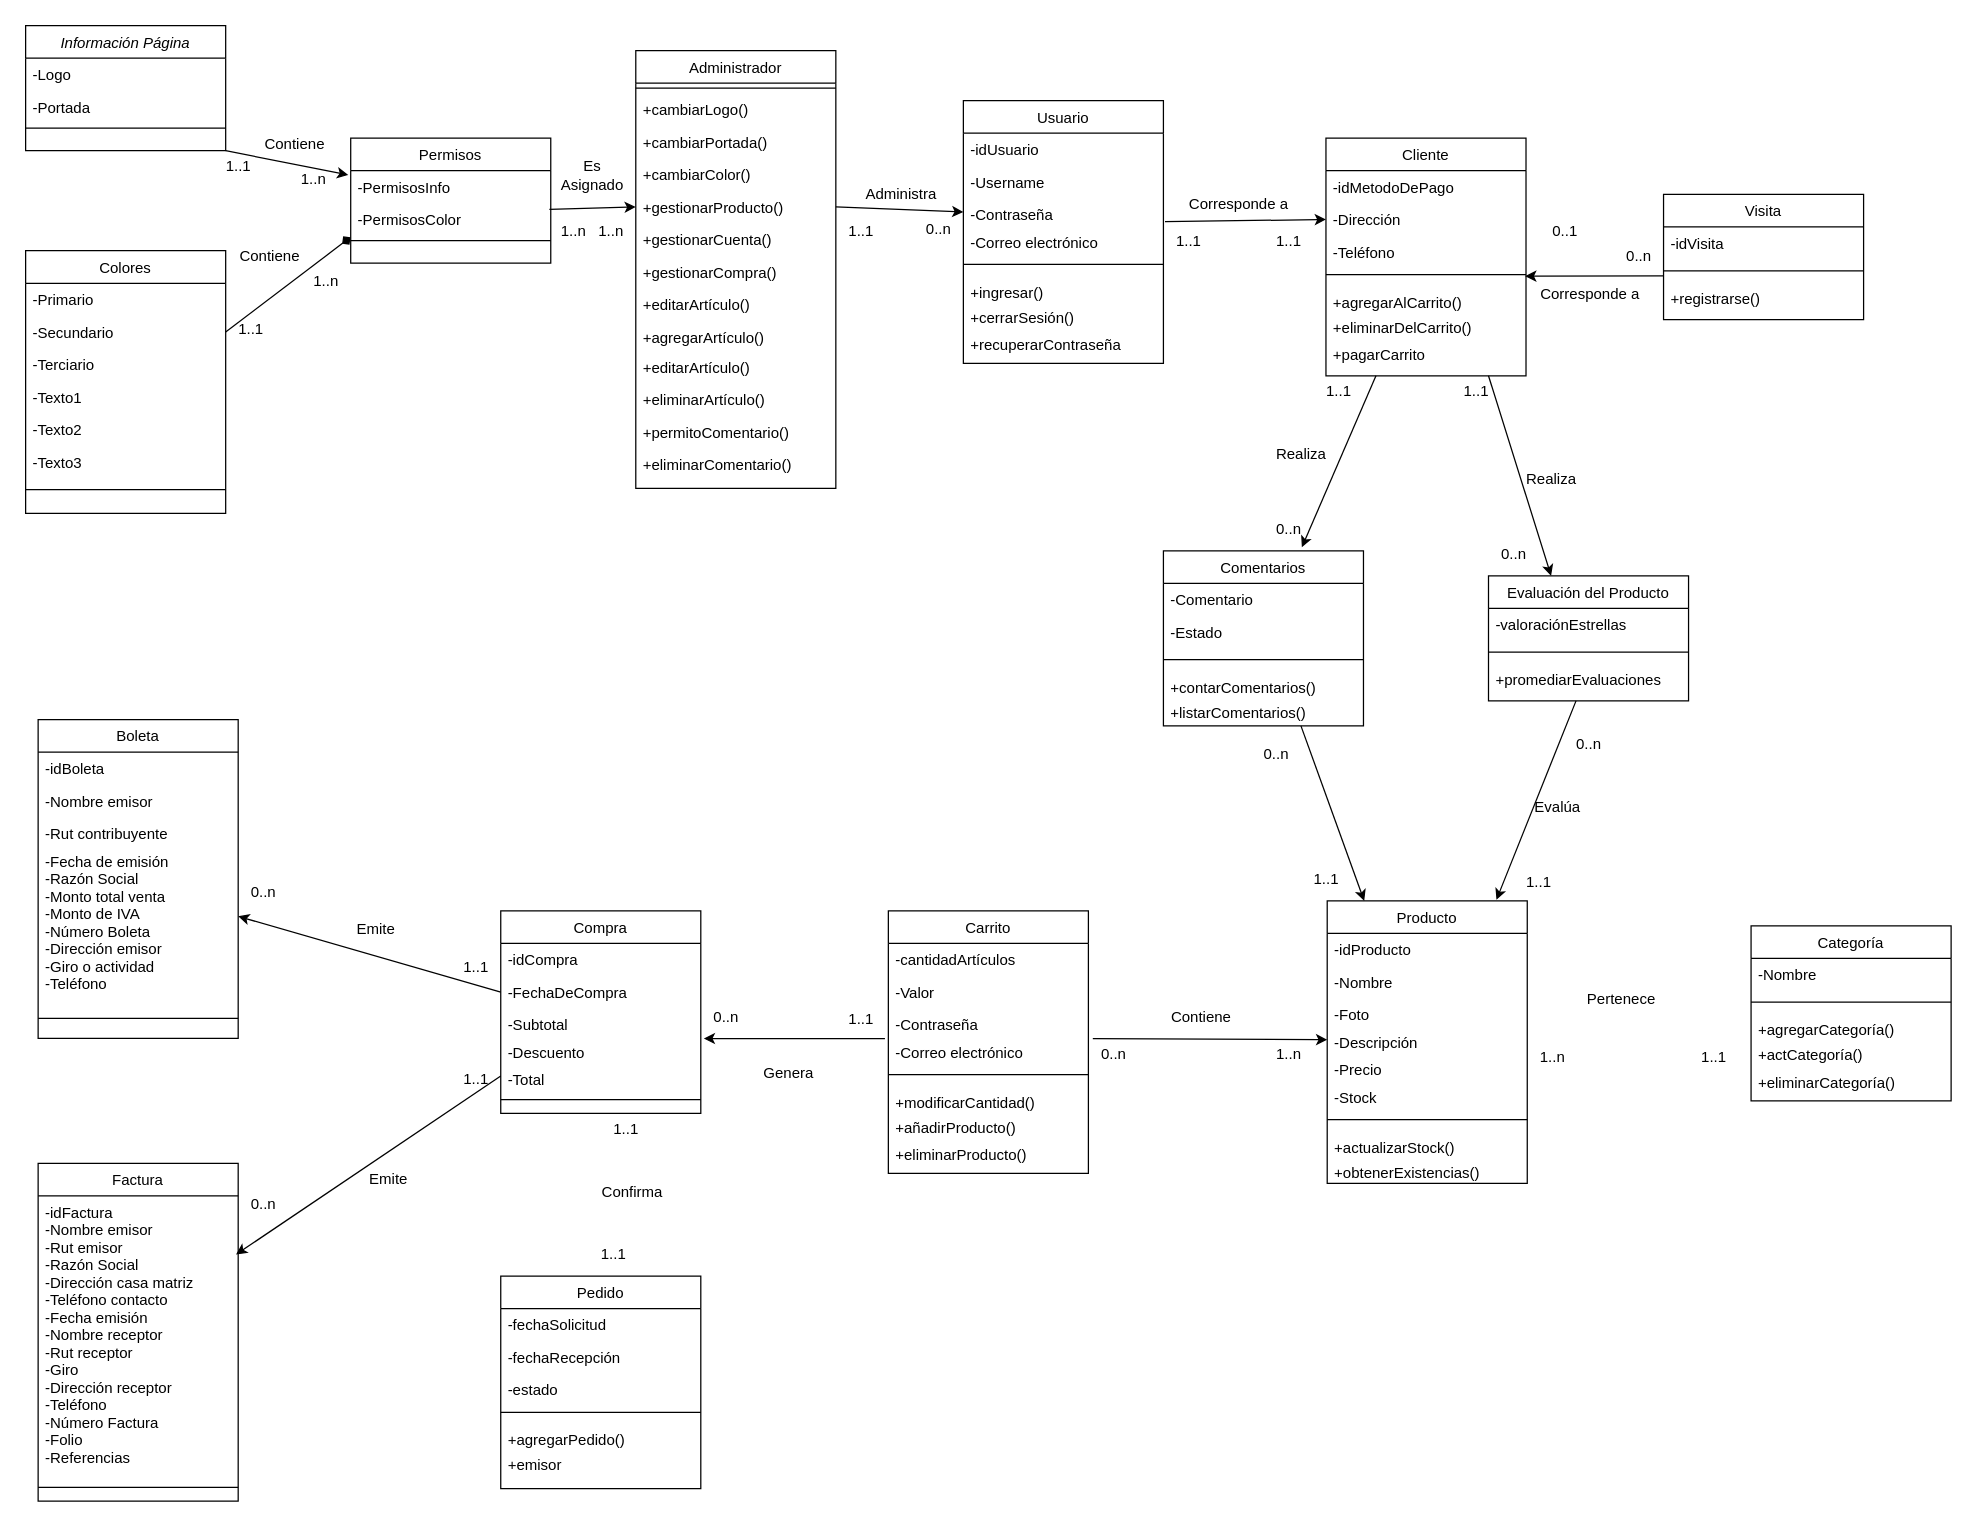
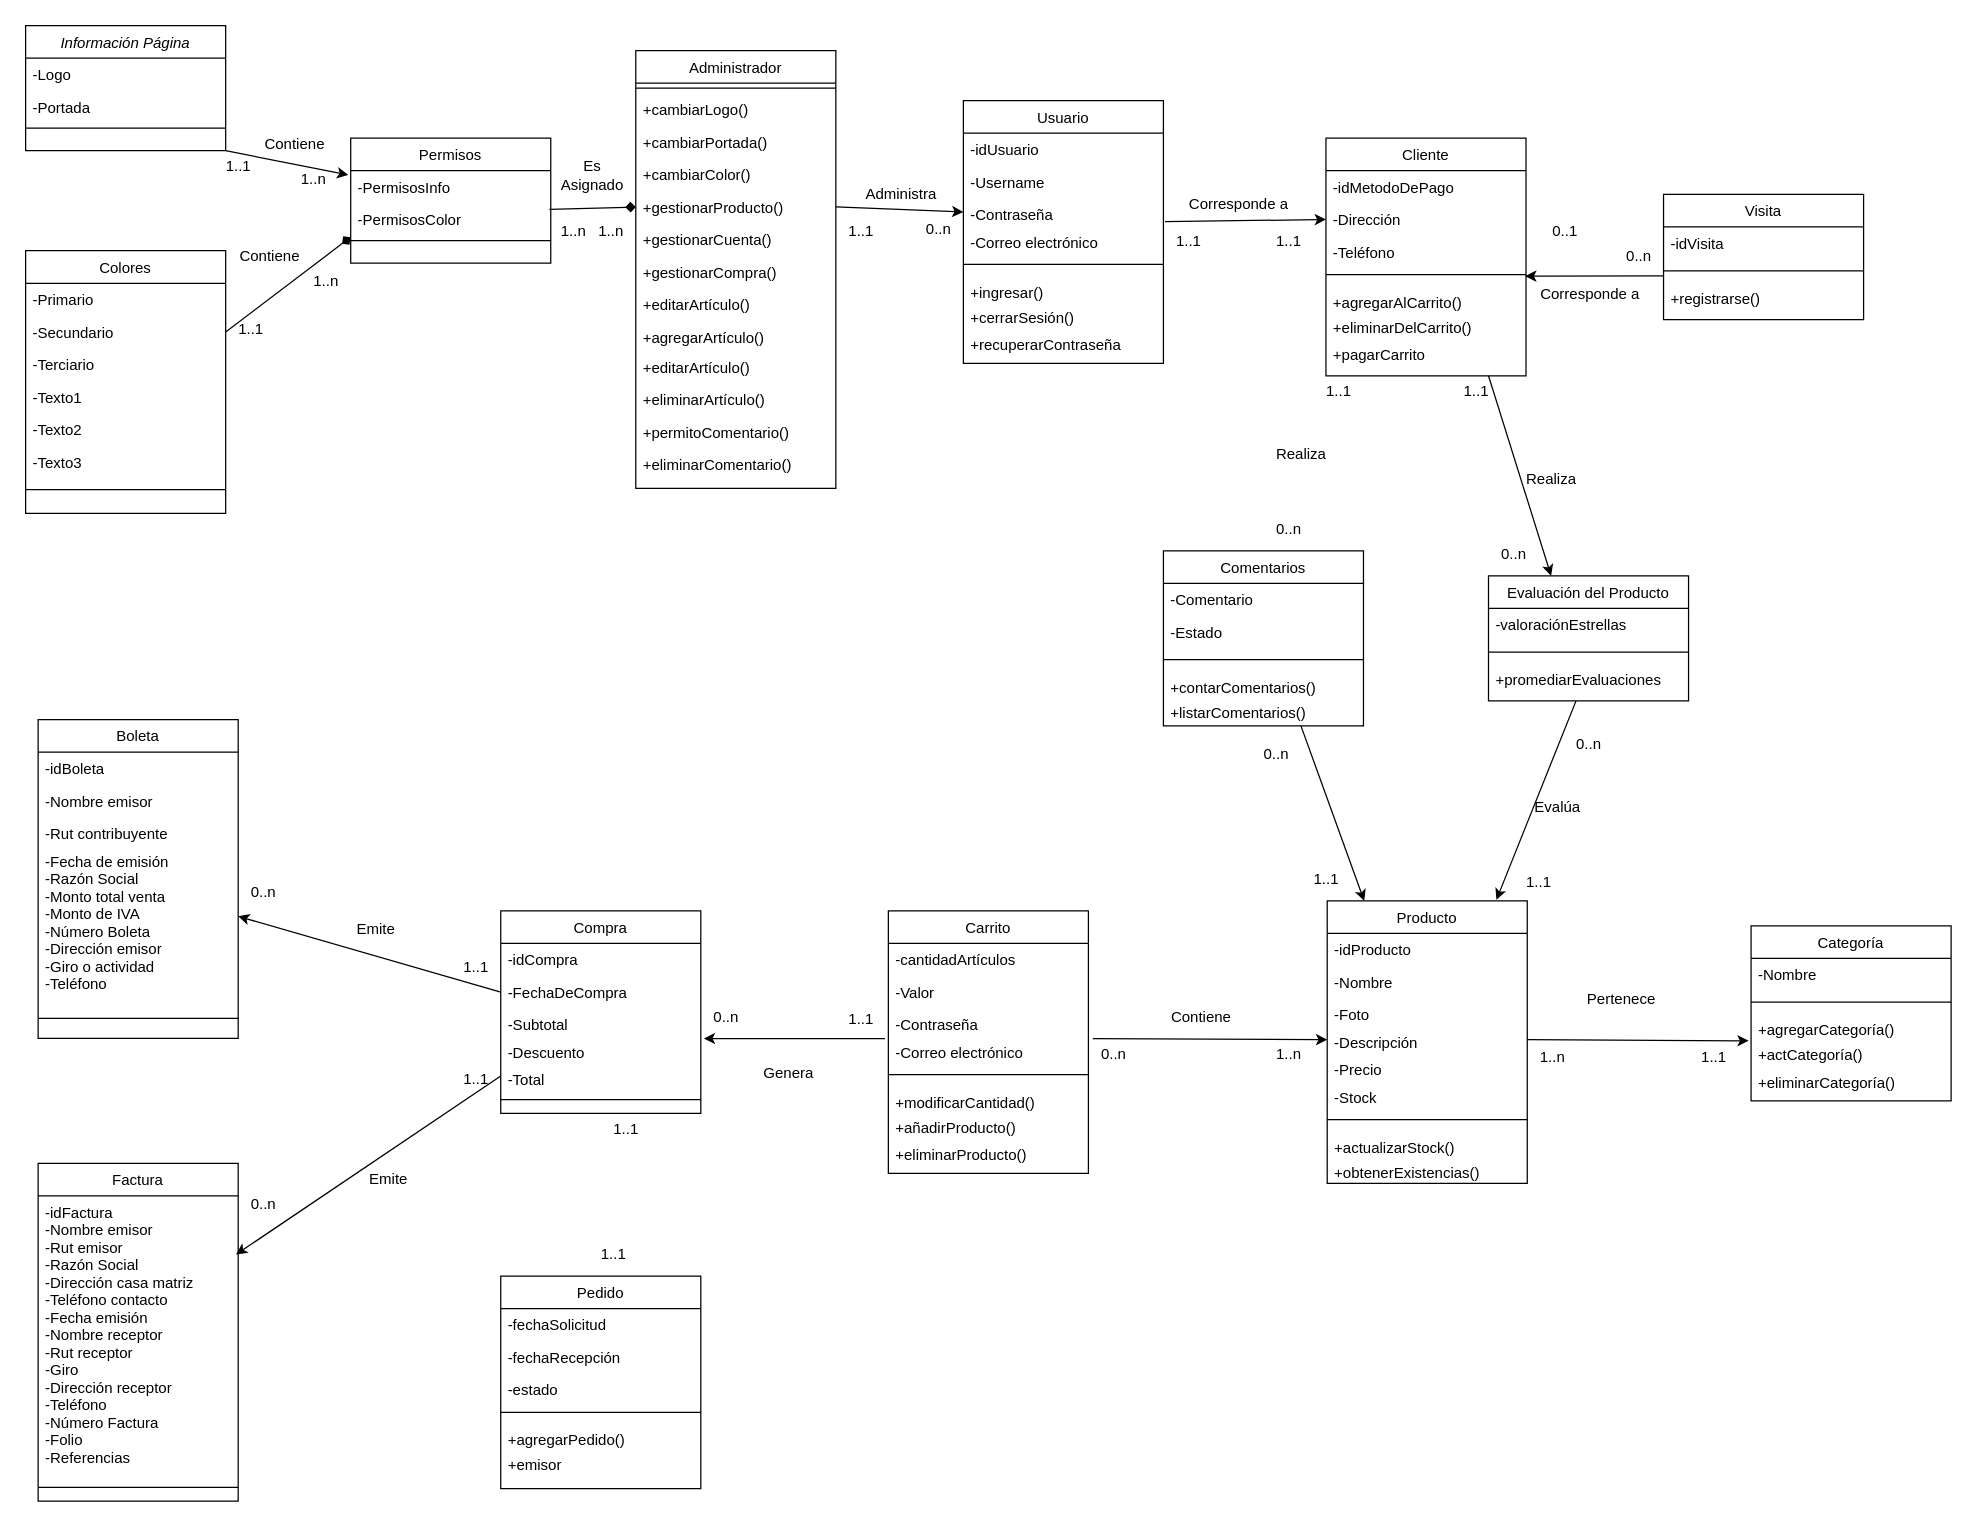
(626, 207) -> (625, 207)
(1340, 459) -> none
none -> (1634, 1040)
(632, 1192) -> none
